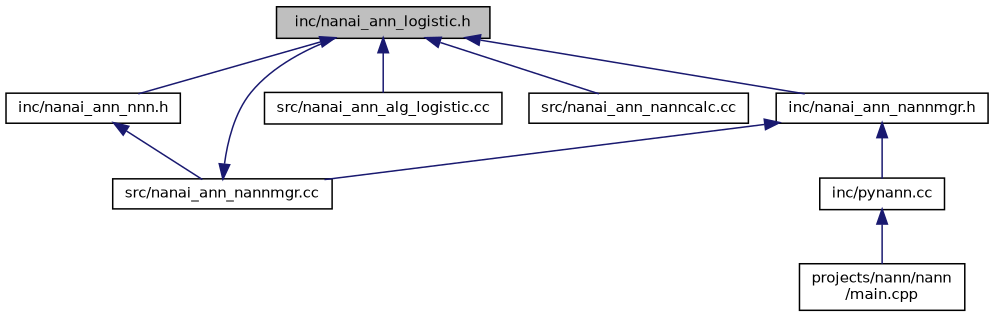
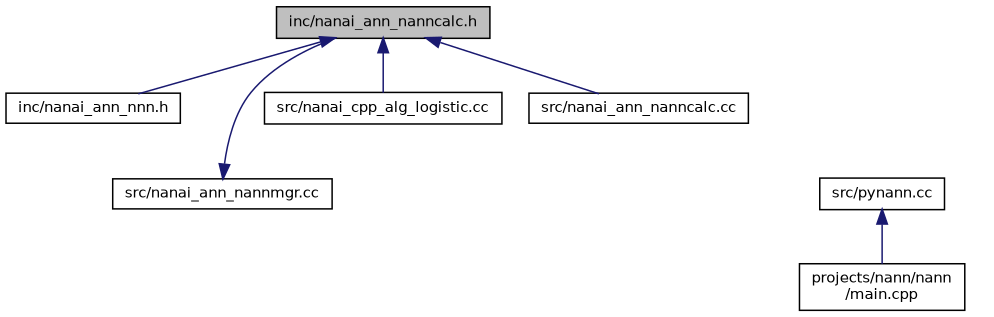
(383, 23) -> (383, 23)
(383, 108) -> (383, 108)
(882, 108) -> none
(164, 155) -> none
(882, 194) -> (882, 194)
